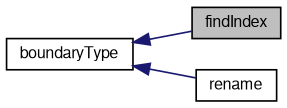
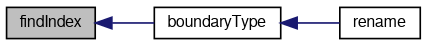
(171, 35) -> (133, 23)
